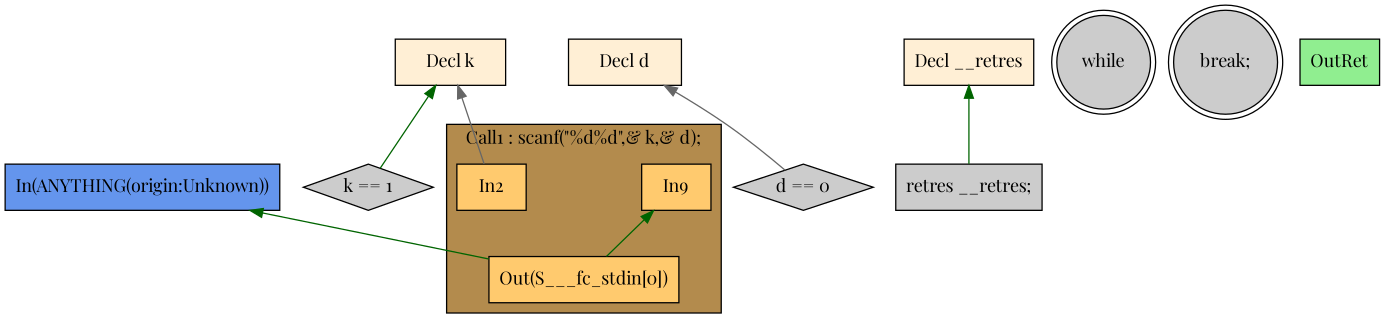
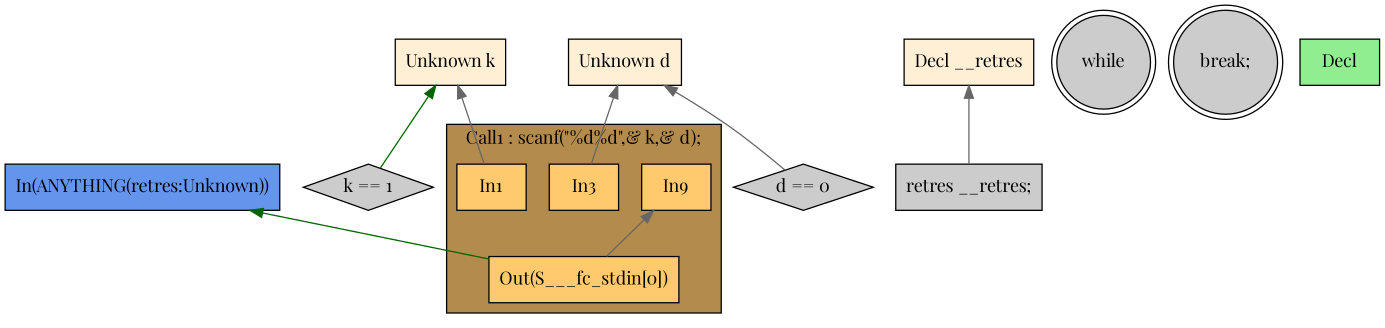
(450, 62) -> (450, 62)
(625, 62) -> (625, 62)
(1340, 62) -> (1340, 62)
(969, 131) -> (969, 131)
(142, 187) -> (142, 187)
(492, 187) -> (492, 187)
none -> (584, 187)
(625, 238) -> (625, 238)
